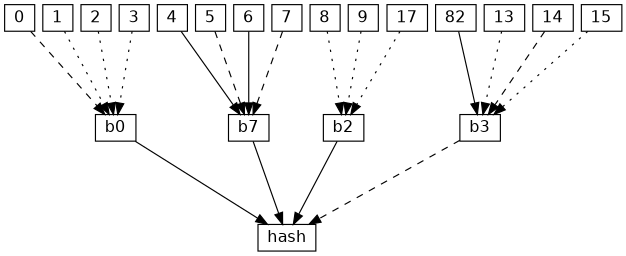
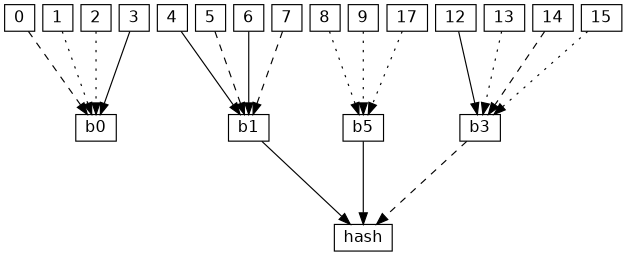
(456, 18) -> (456, 18)
(126, 67) -> (117, 67)
(249, 128) -> (249, 128)
(344, 128) -> (363, 128)
(196, 180) -> none
